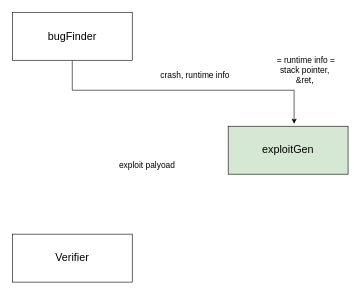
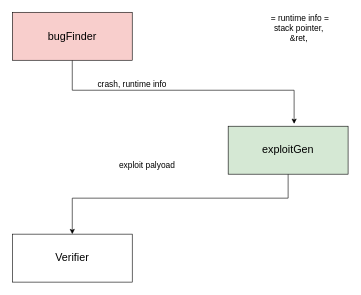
(72, 36) -> (72, 36)
(195, 75) -> (132, 84)
(306, 75) -> (300, 33)
none -> (72, 198)
